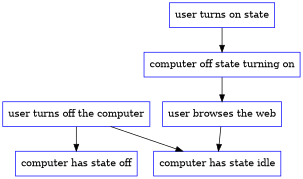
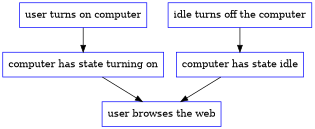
(222, 15) -> (83, 15)
(222, 65) -> (83, 65)
(76, 114) -> (240, 15)
(220, 136) -> (204, 88)
(76, 164) -> none
